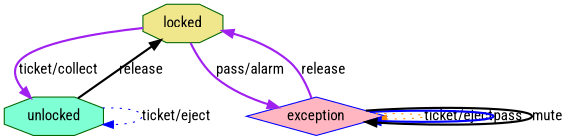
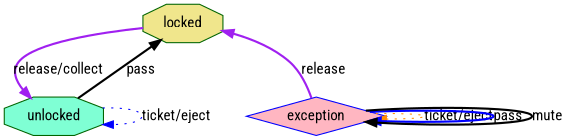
(59, 70) -> (59, 70)
(141, 70) -> (141, 70)
(222, 83) -> none
